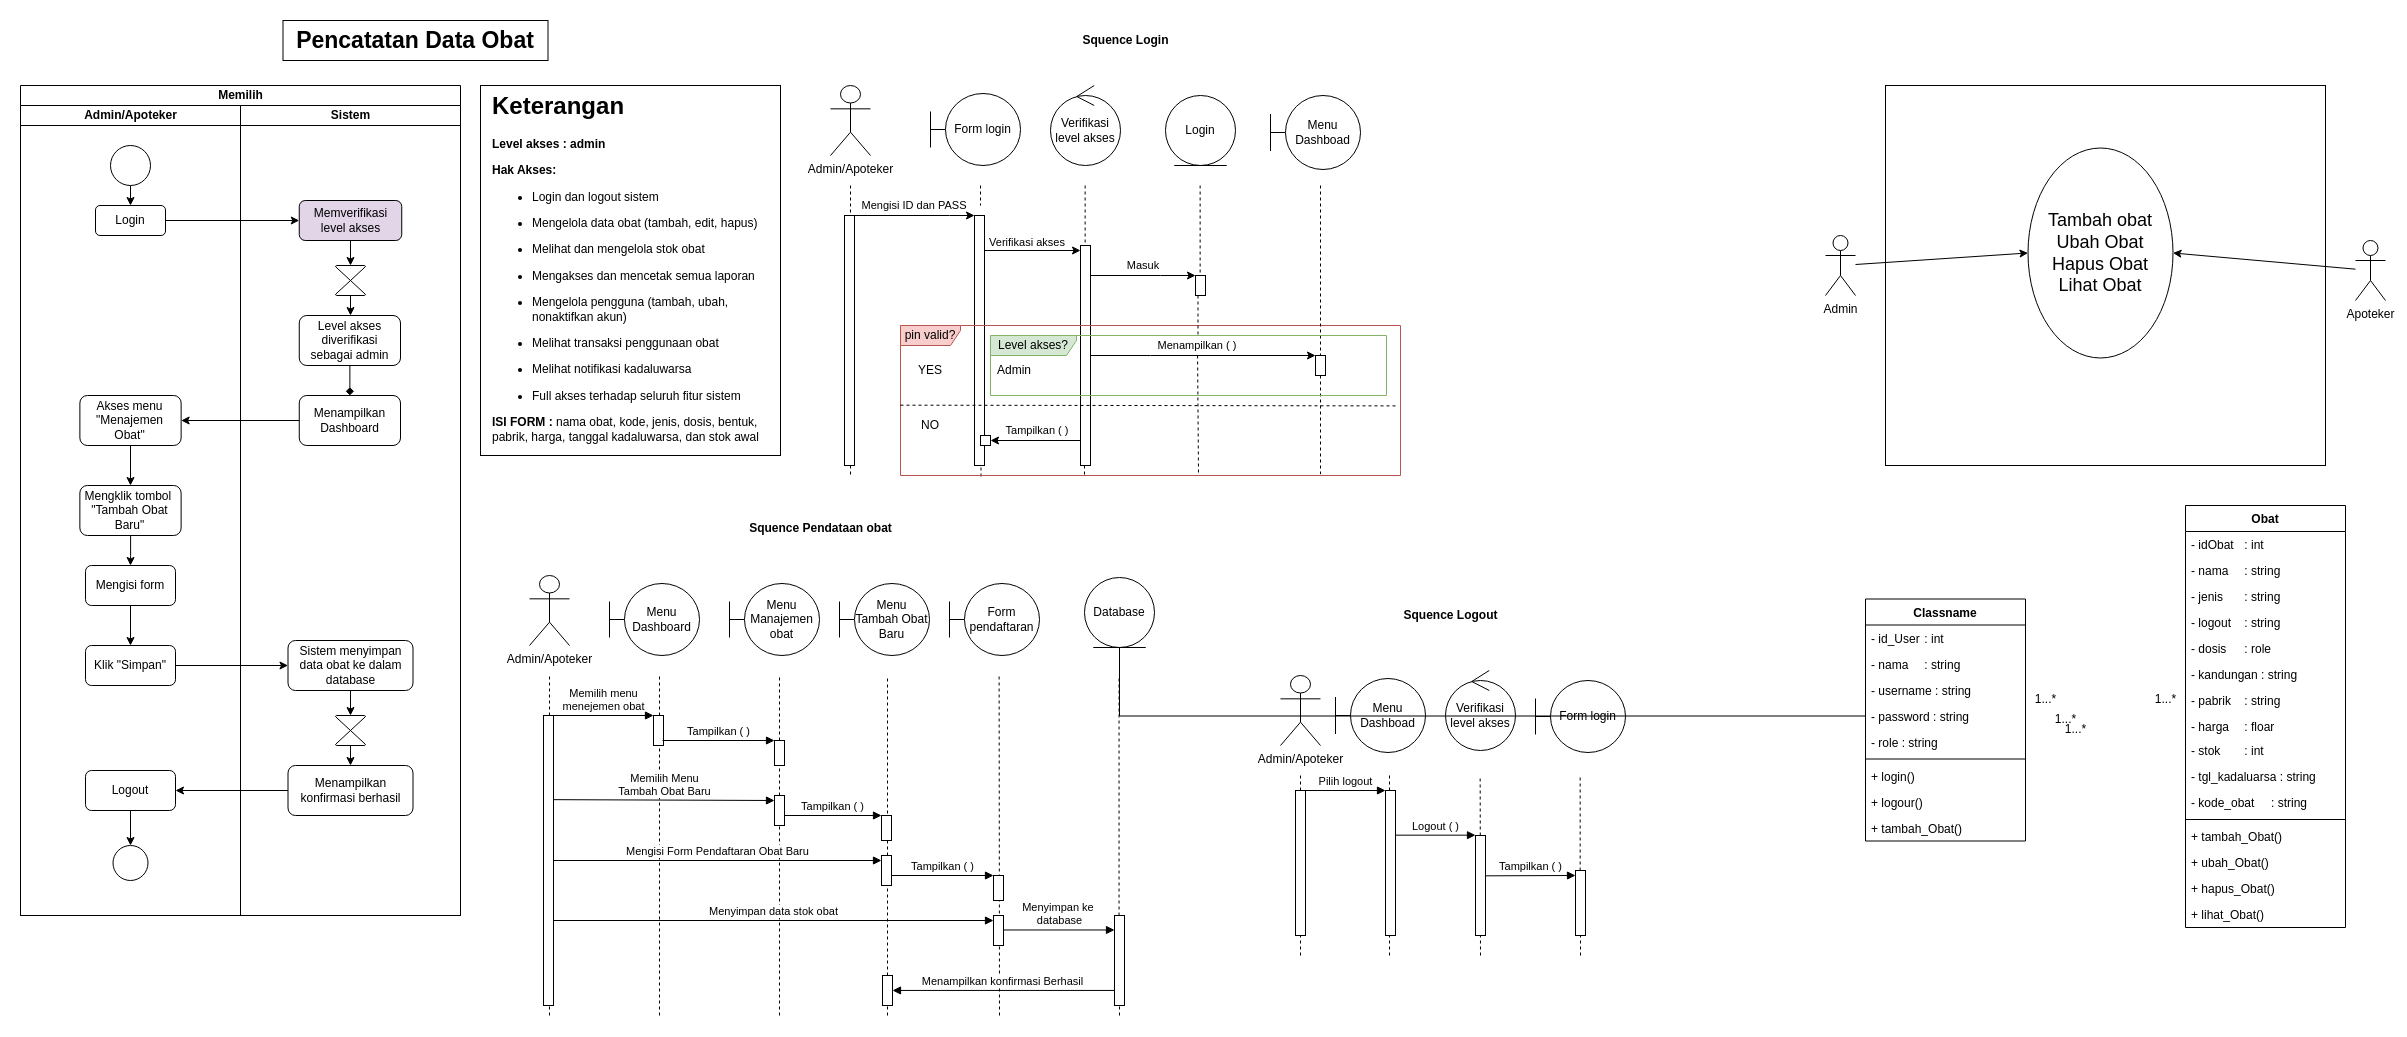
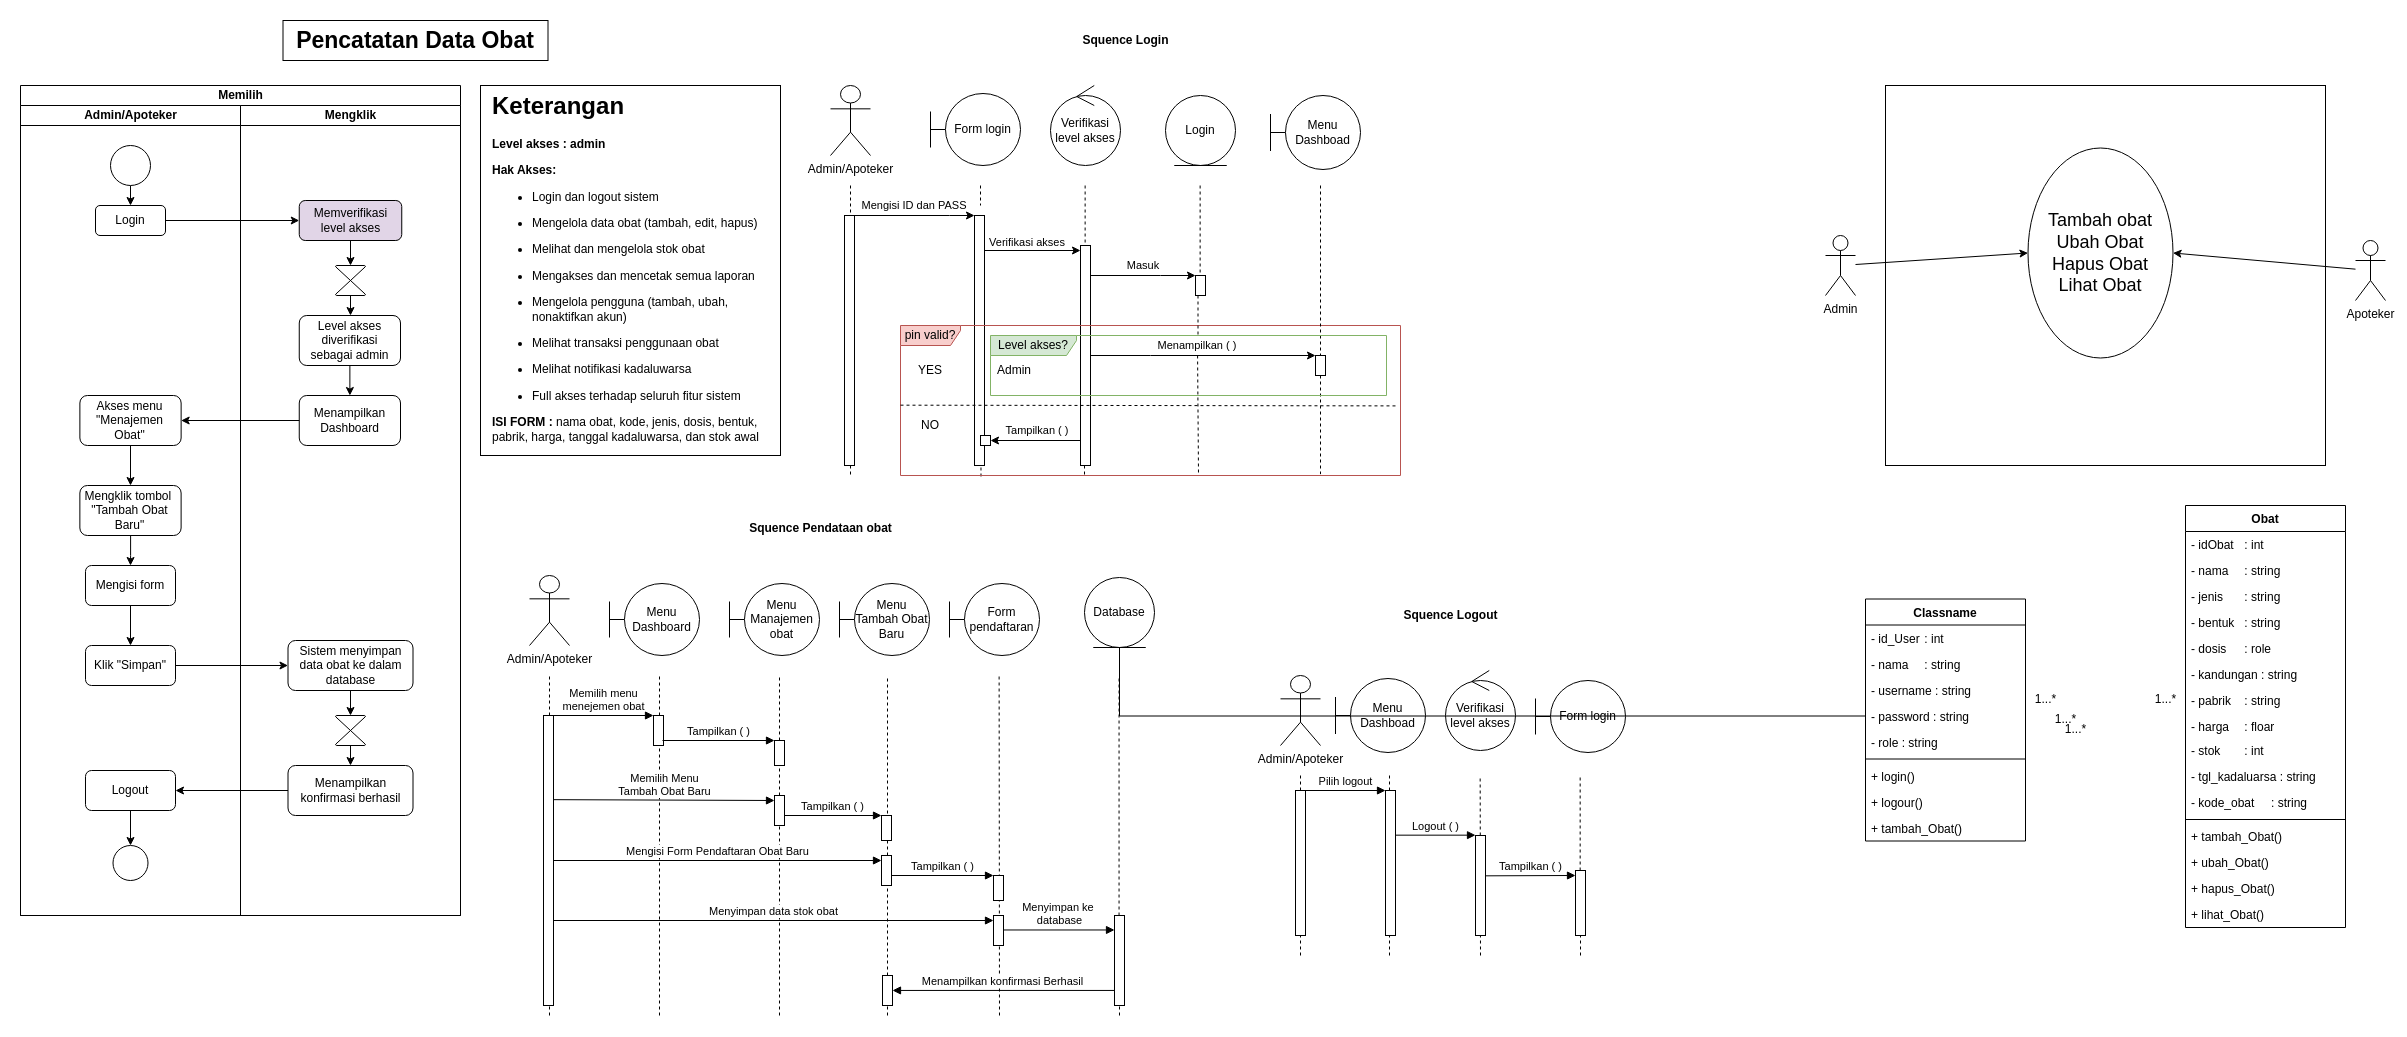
(351, 116) -> (351, 116)
(350, 386) -> (350, 387)
(2241, 624) -> (2242, 624)
